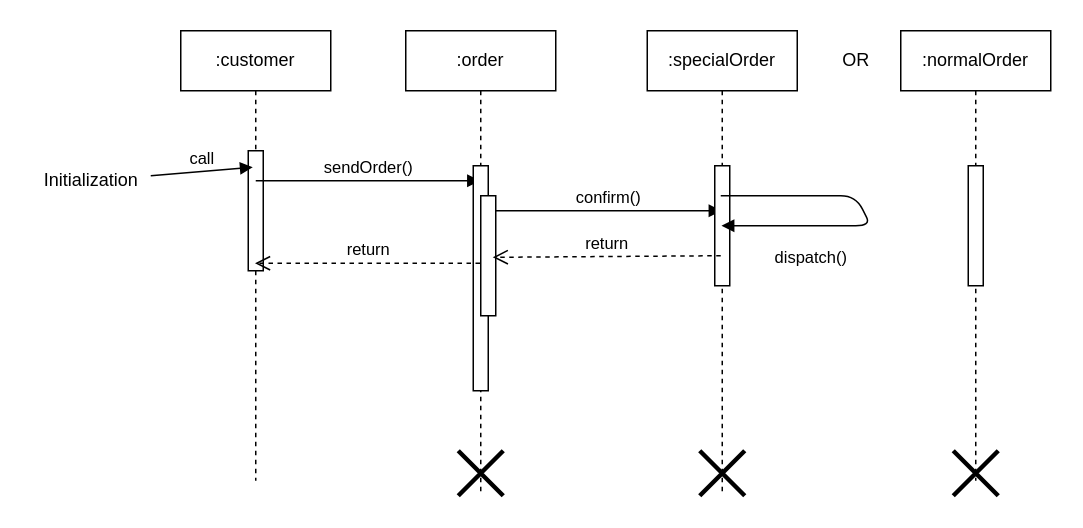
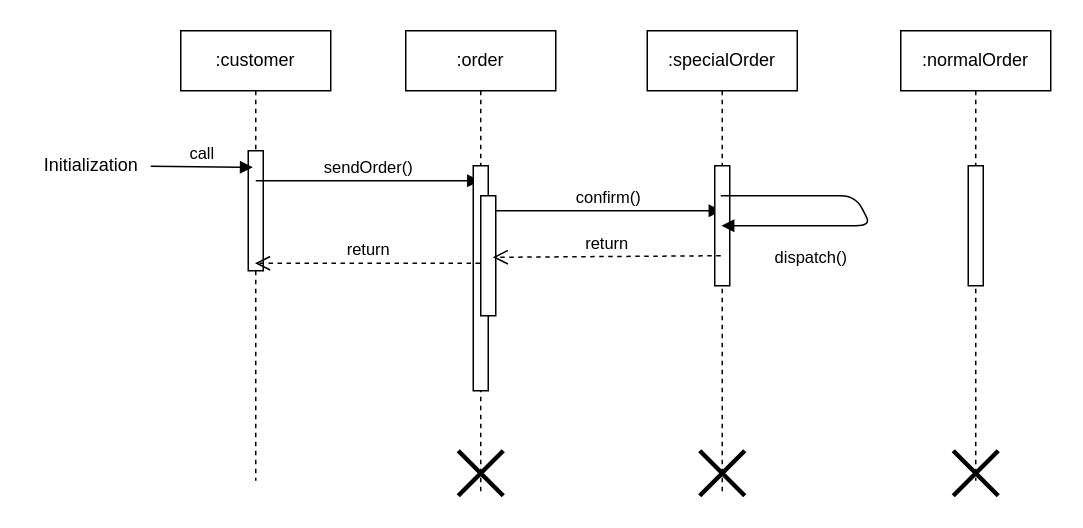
(856, 61) -> none
(91, 181) -> (91, 166)
